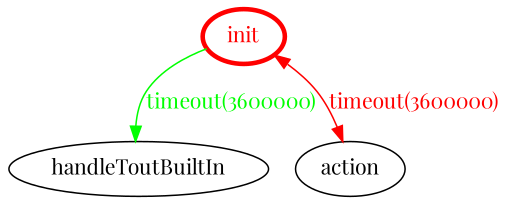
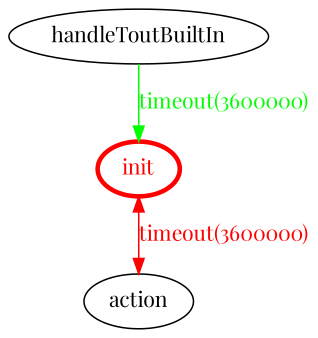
(159, 77) -> (139, 95)
